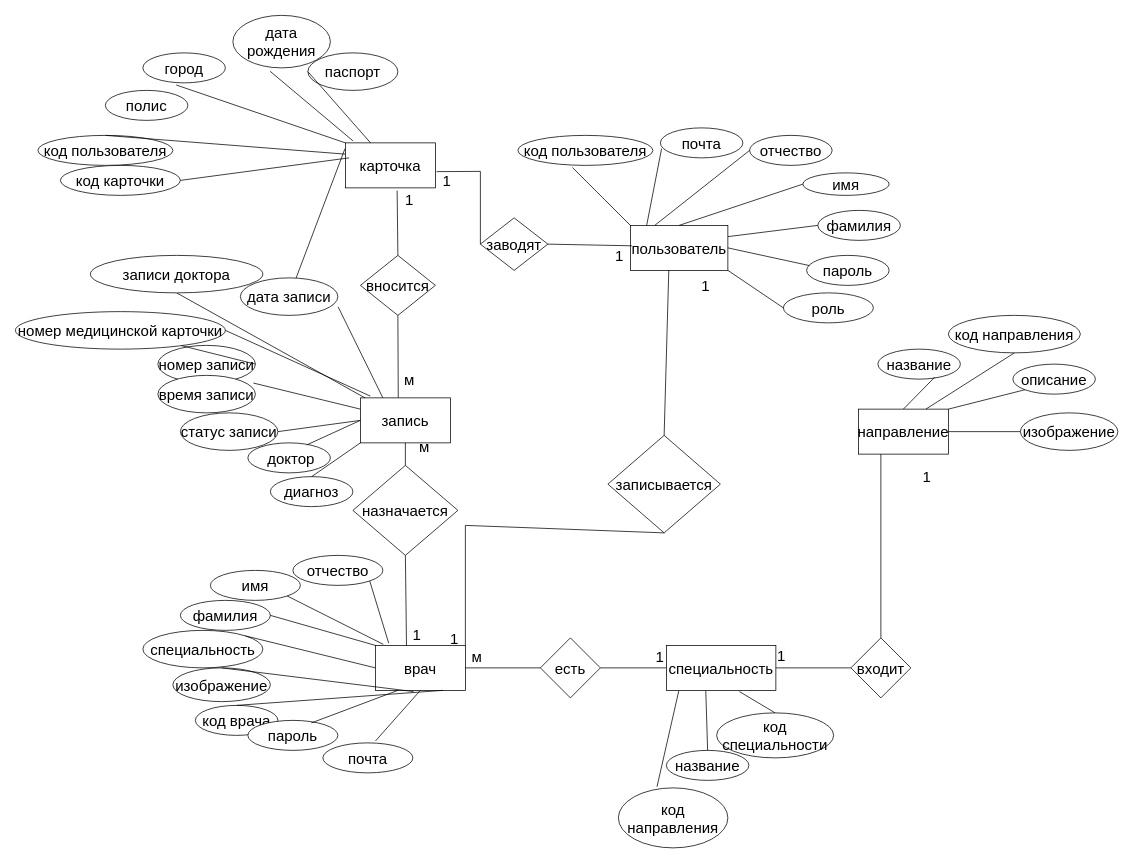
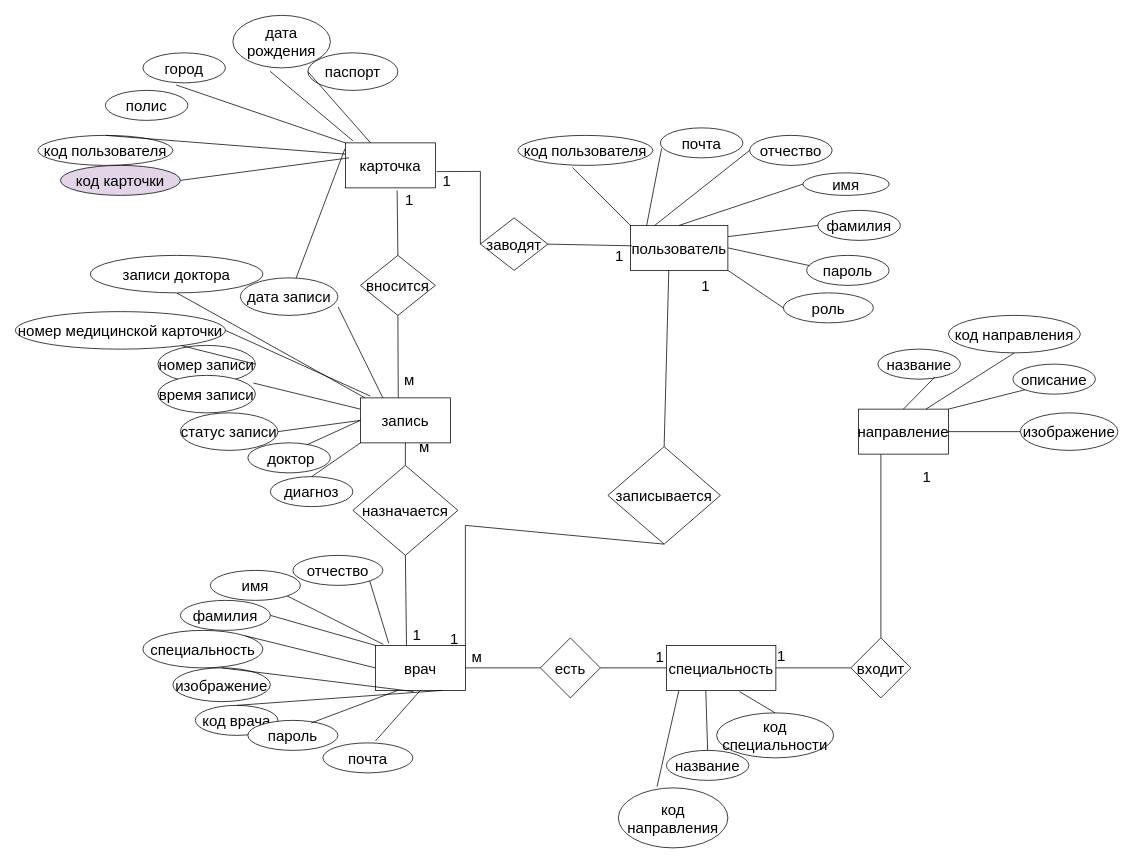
(120, 180) -> (120, 180)
(664, 484) -> (664, 495)
